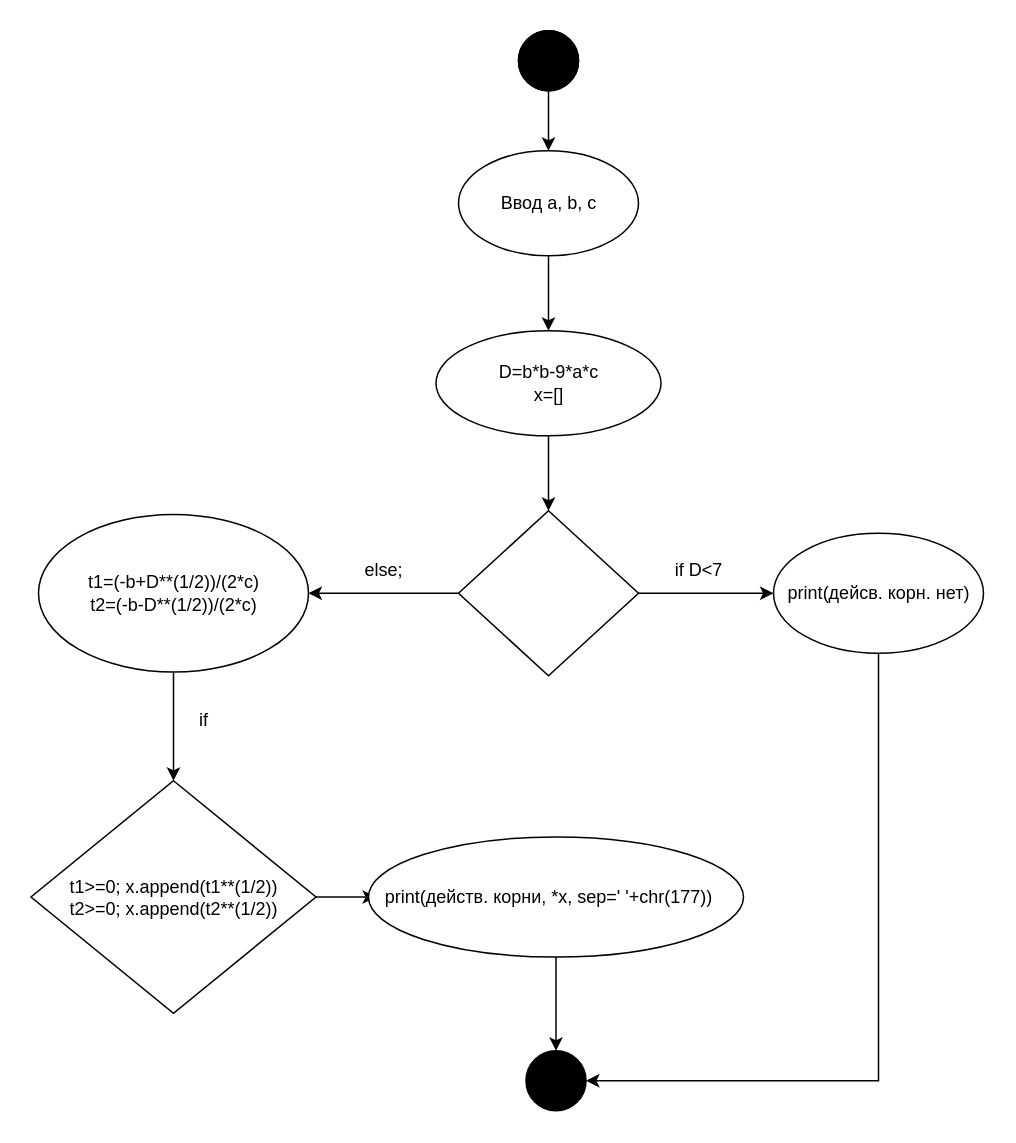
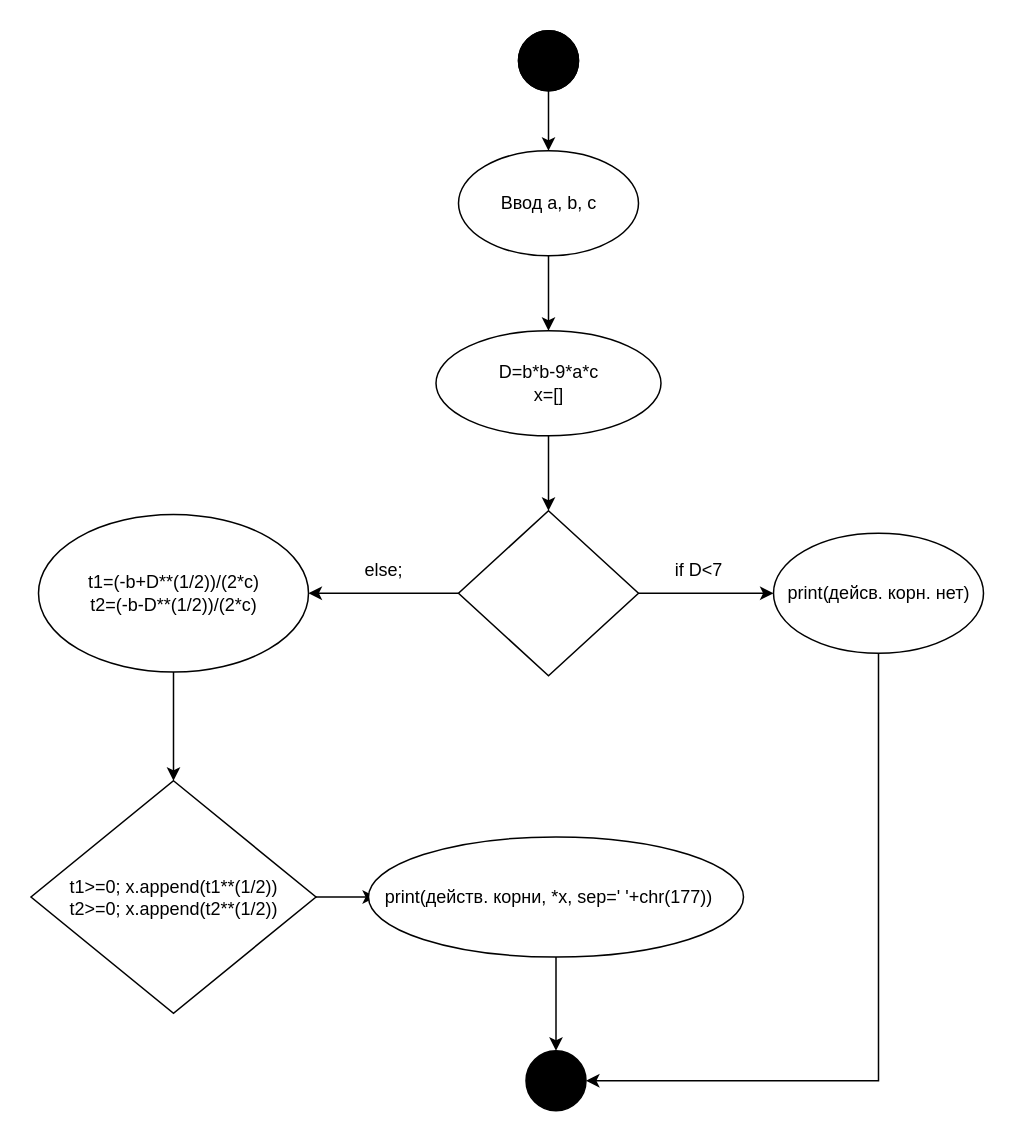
(203, 721) -> none
